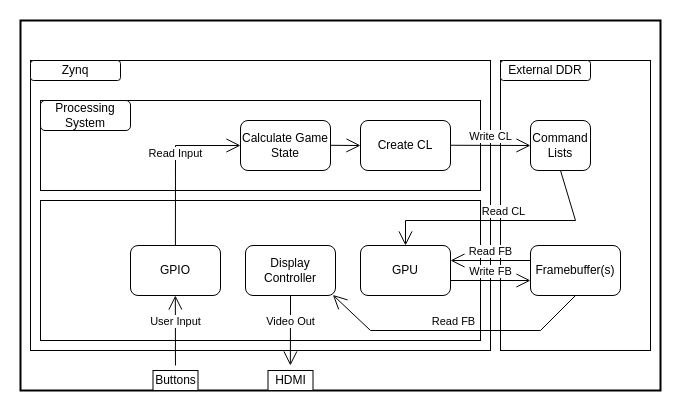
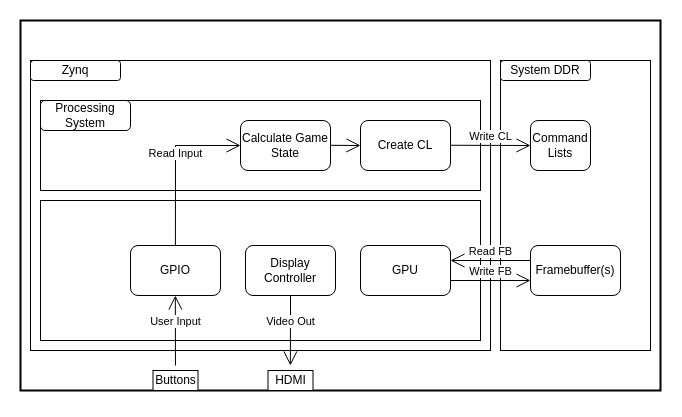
(546, 71) -> (546, 71)
(506, 221) -> none
(456, 331) -> none
